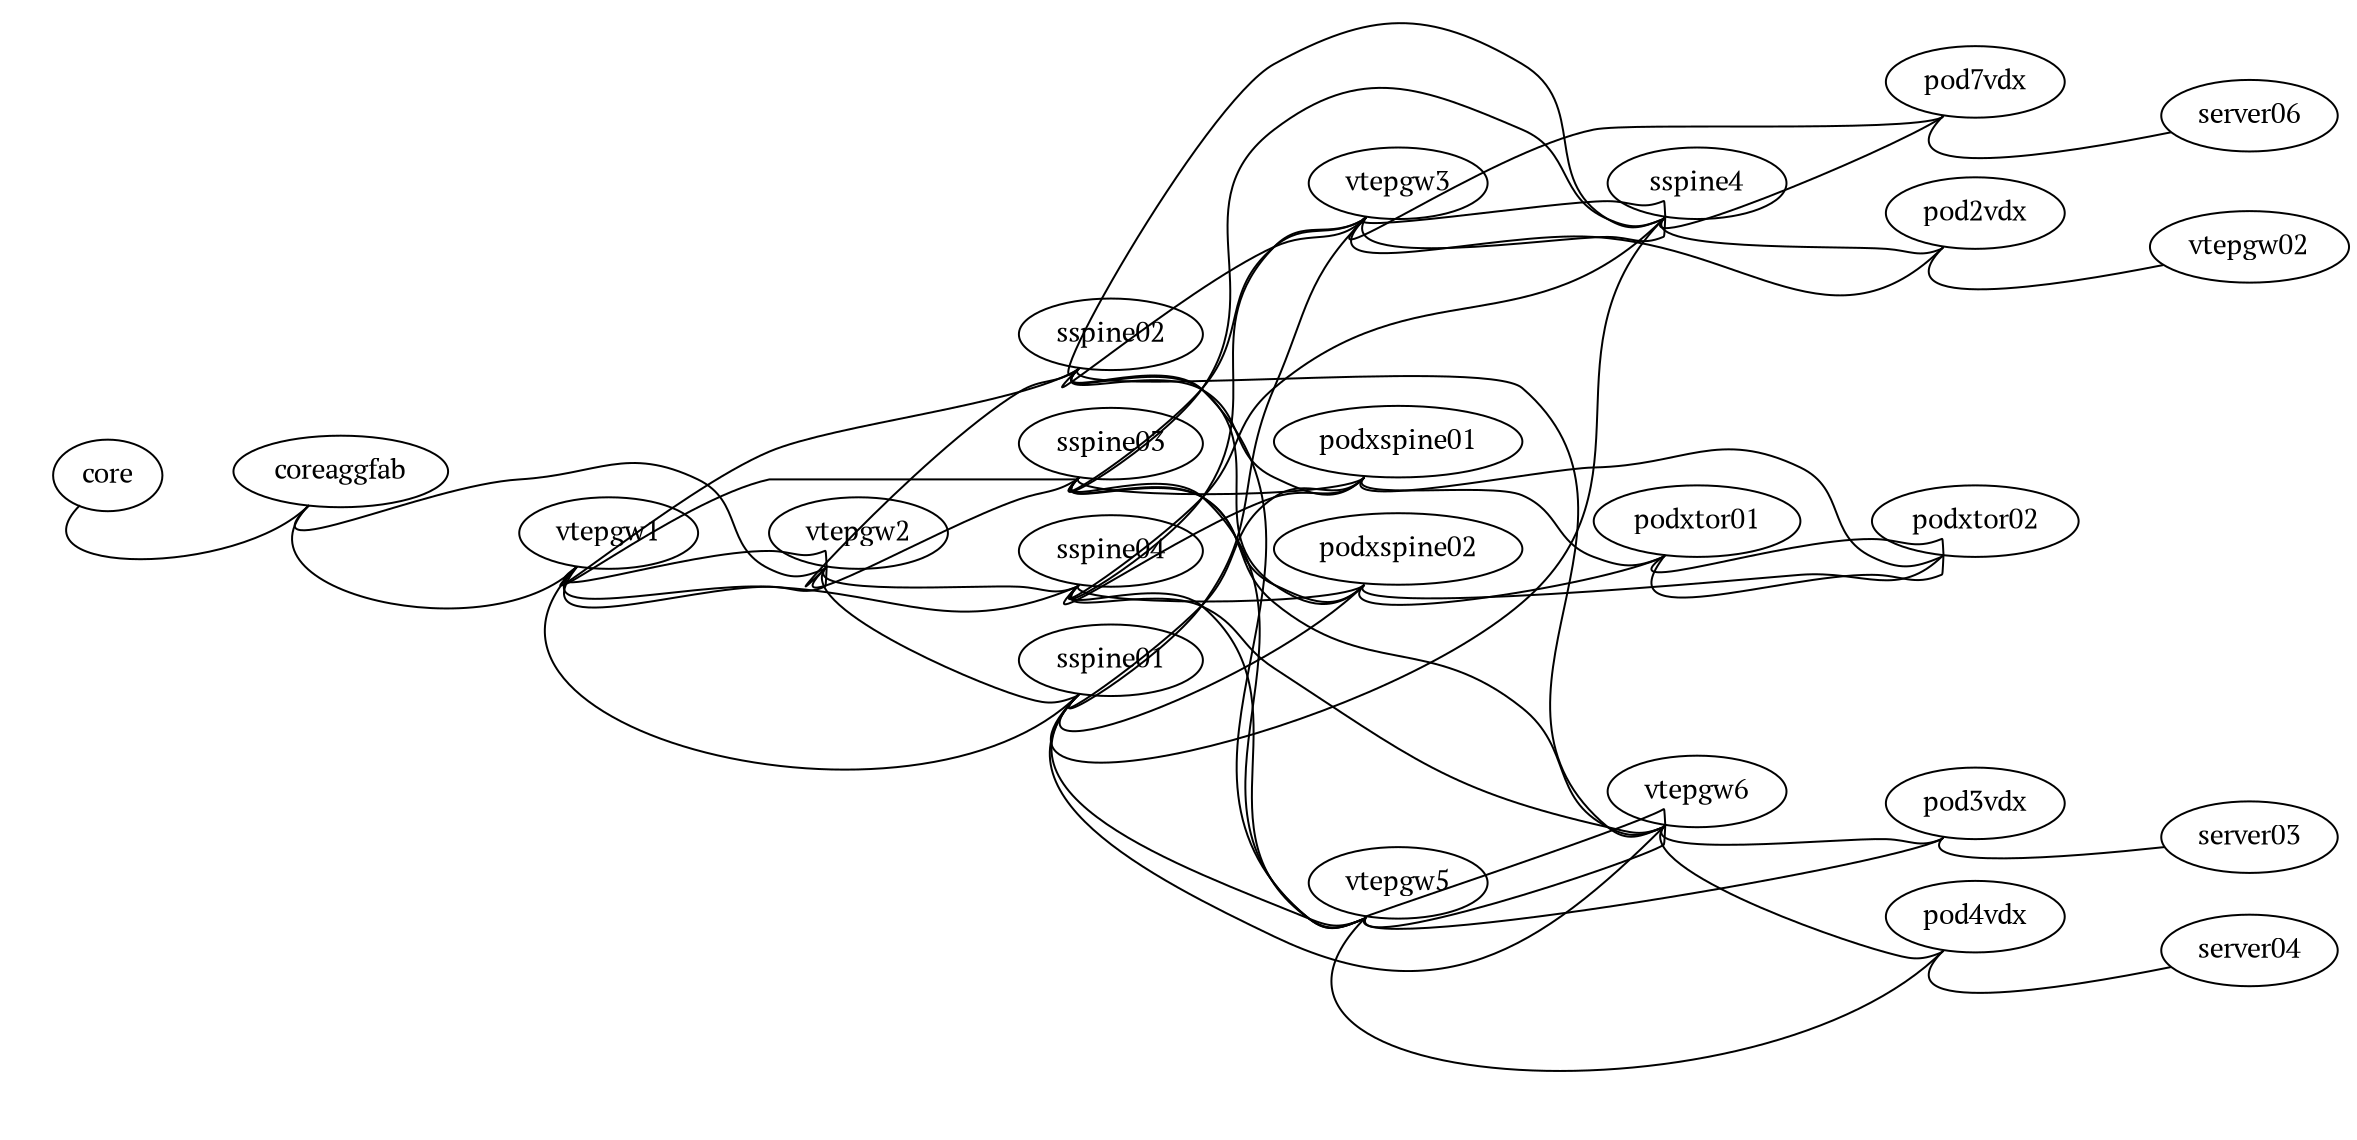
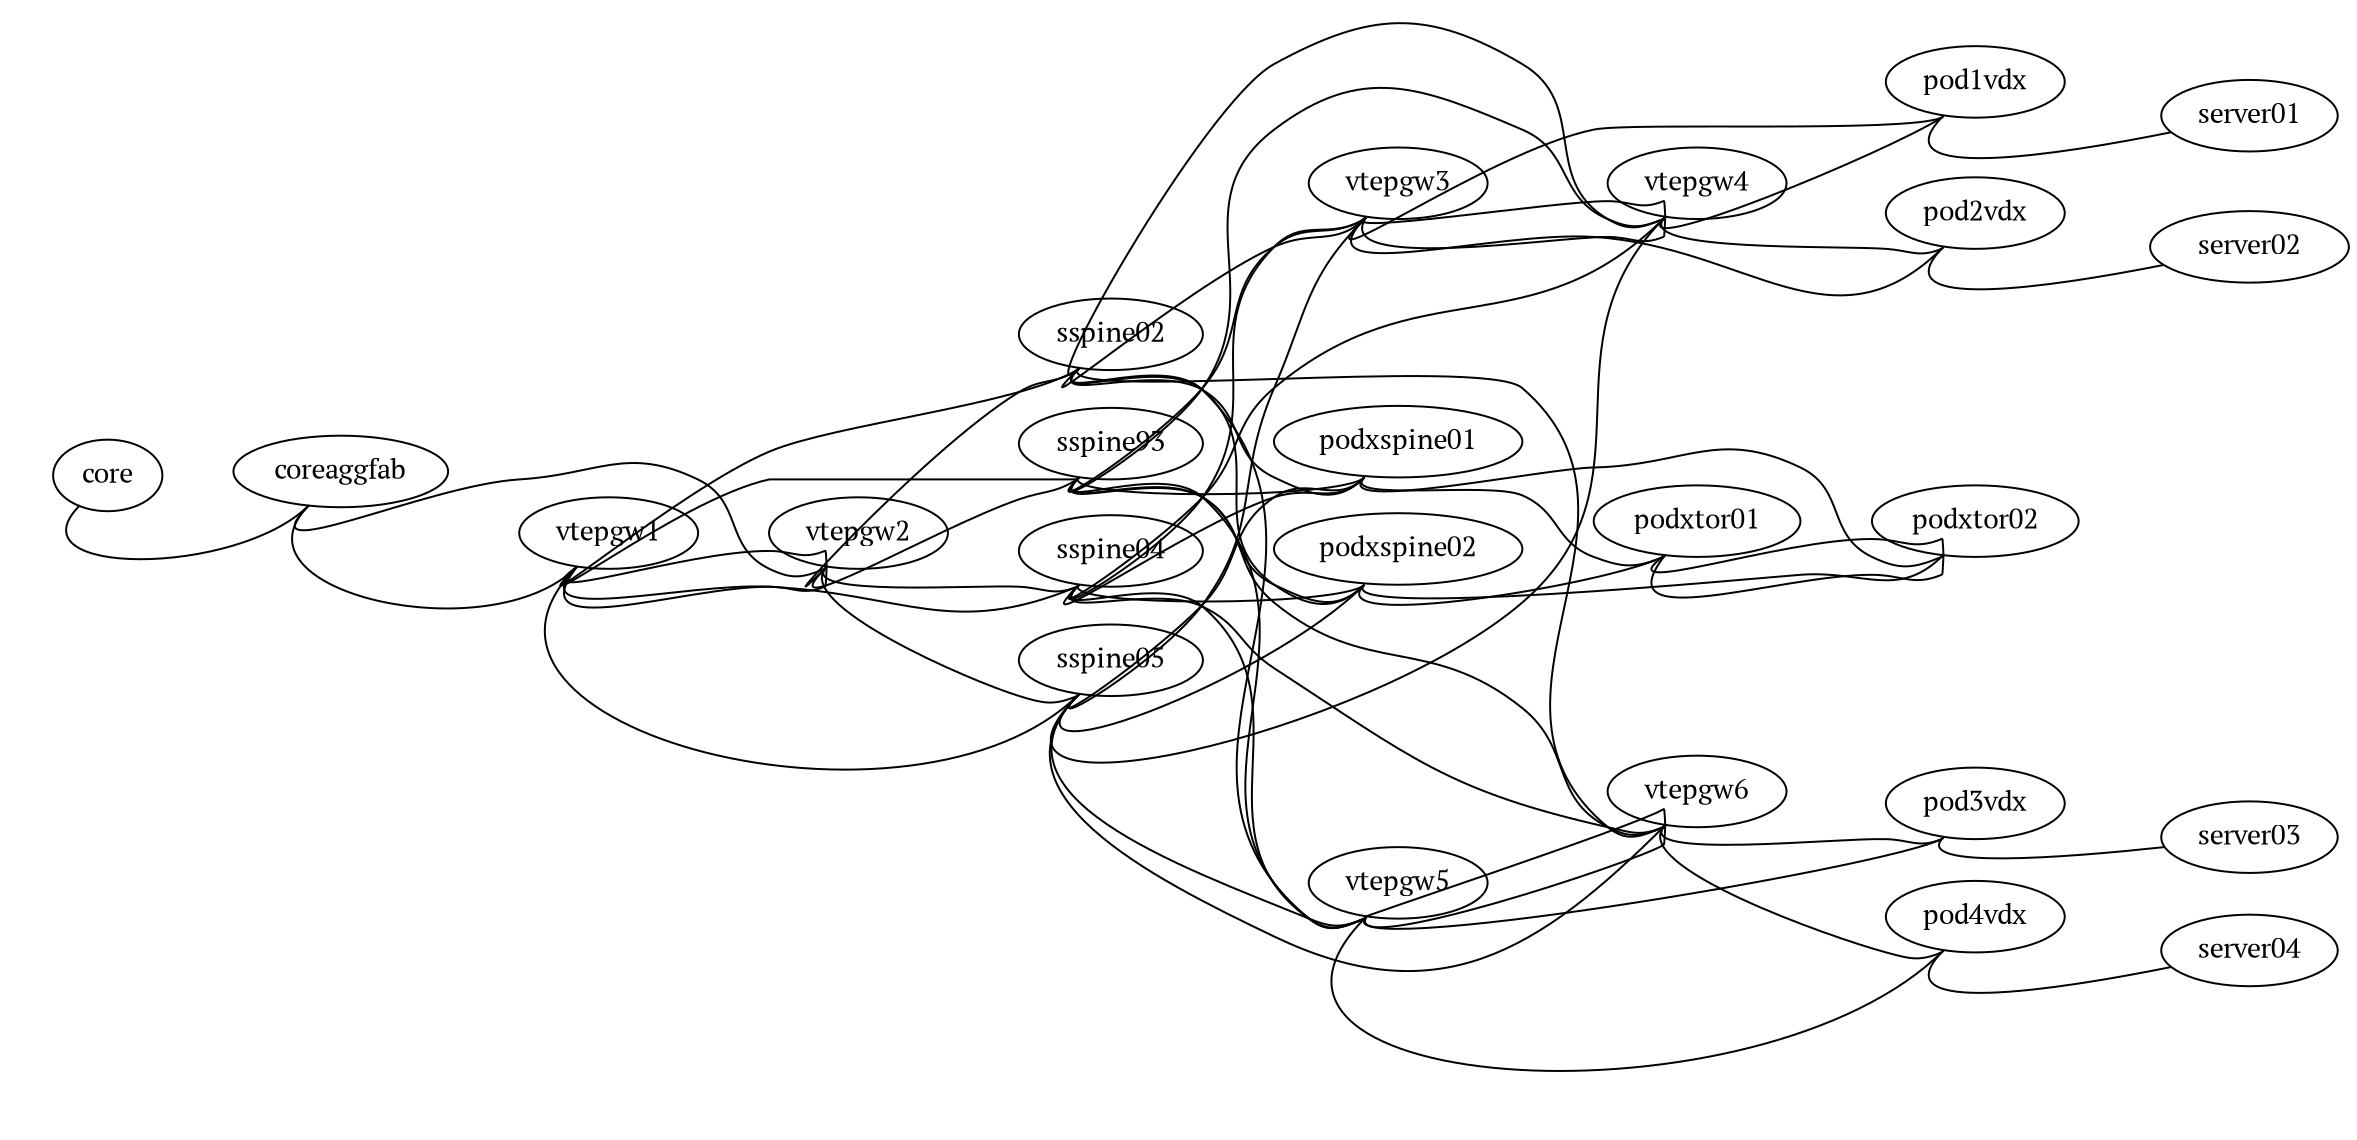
(1975, 82) -> (1975, 82)
(2249, 116) -> (2249, 116)
(1697, 183) -> (1697, 183)
(2249, 247) -> (2249, 247)
(1111, 444) -> (1111, 444)
(1111, 660) -> (1111, 660)
